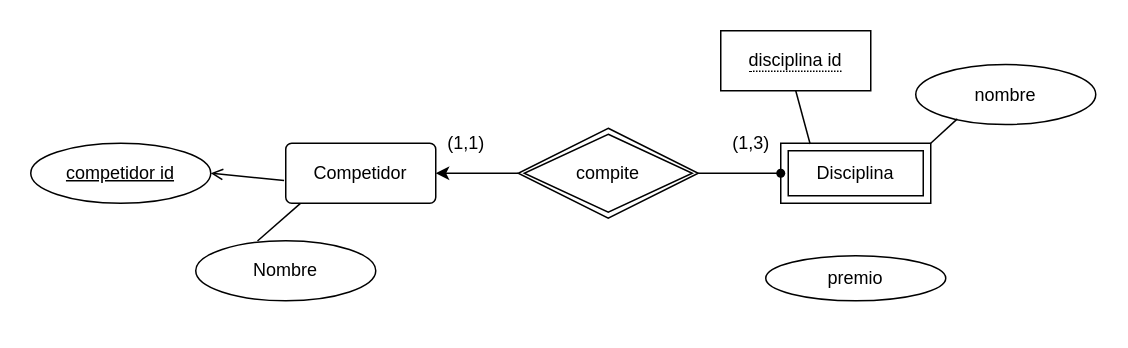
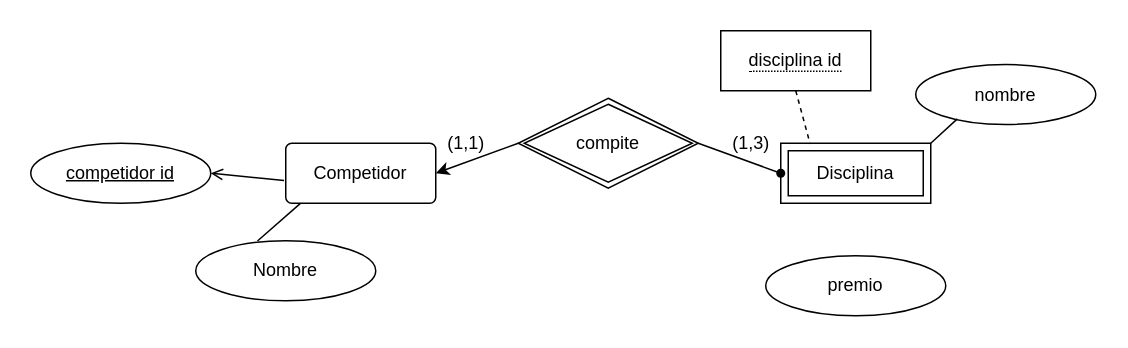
(803, 118) -> (803, 118)
(608, 173) -> (608, 143)
(856, 278) -> (856, 286)
